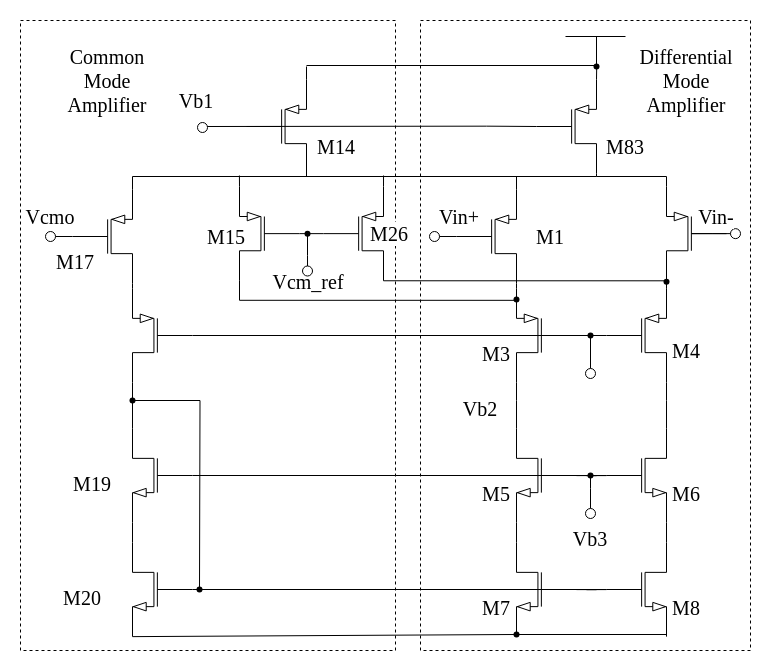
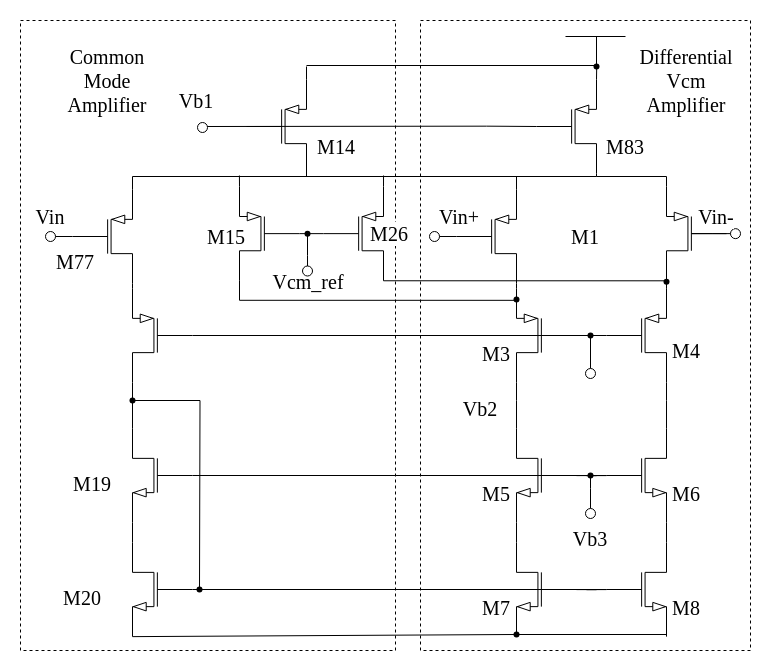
(687, 81) -> (687, 81)
(51, 217) -> (51, 217)
(551, 237) -> (586, 237)
(76, 262) -> (76, 262)
